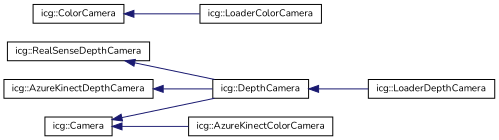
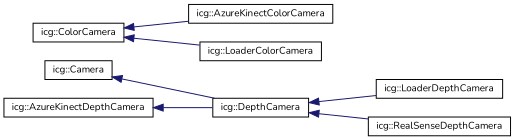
(175, 71) -> (344, 116)
(155, 126) -> (161, 24)
